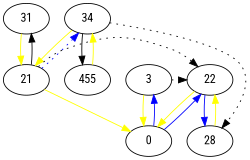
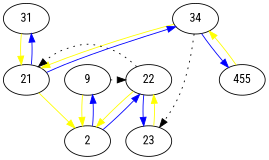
(114, 38) -> (90, 44)
(82, 49) -> (212, 48)
(32, 53) -> (32, 53)
(58, 54) -> (85, 57)
(149, 80) -> (88, 80)
(149, 141) -> (88, 141)
(210, 141) -> (149, 141)
